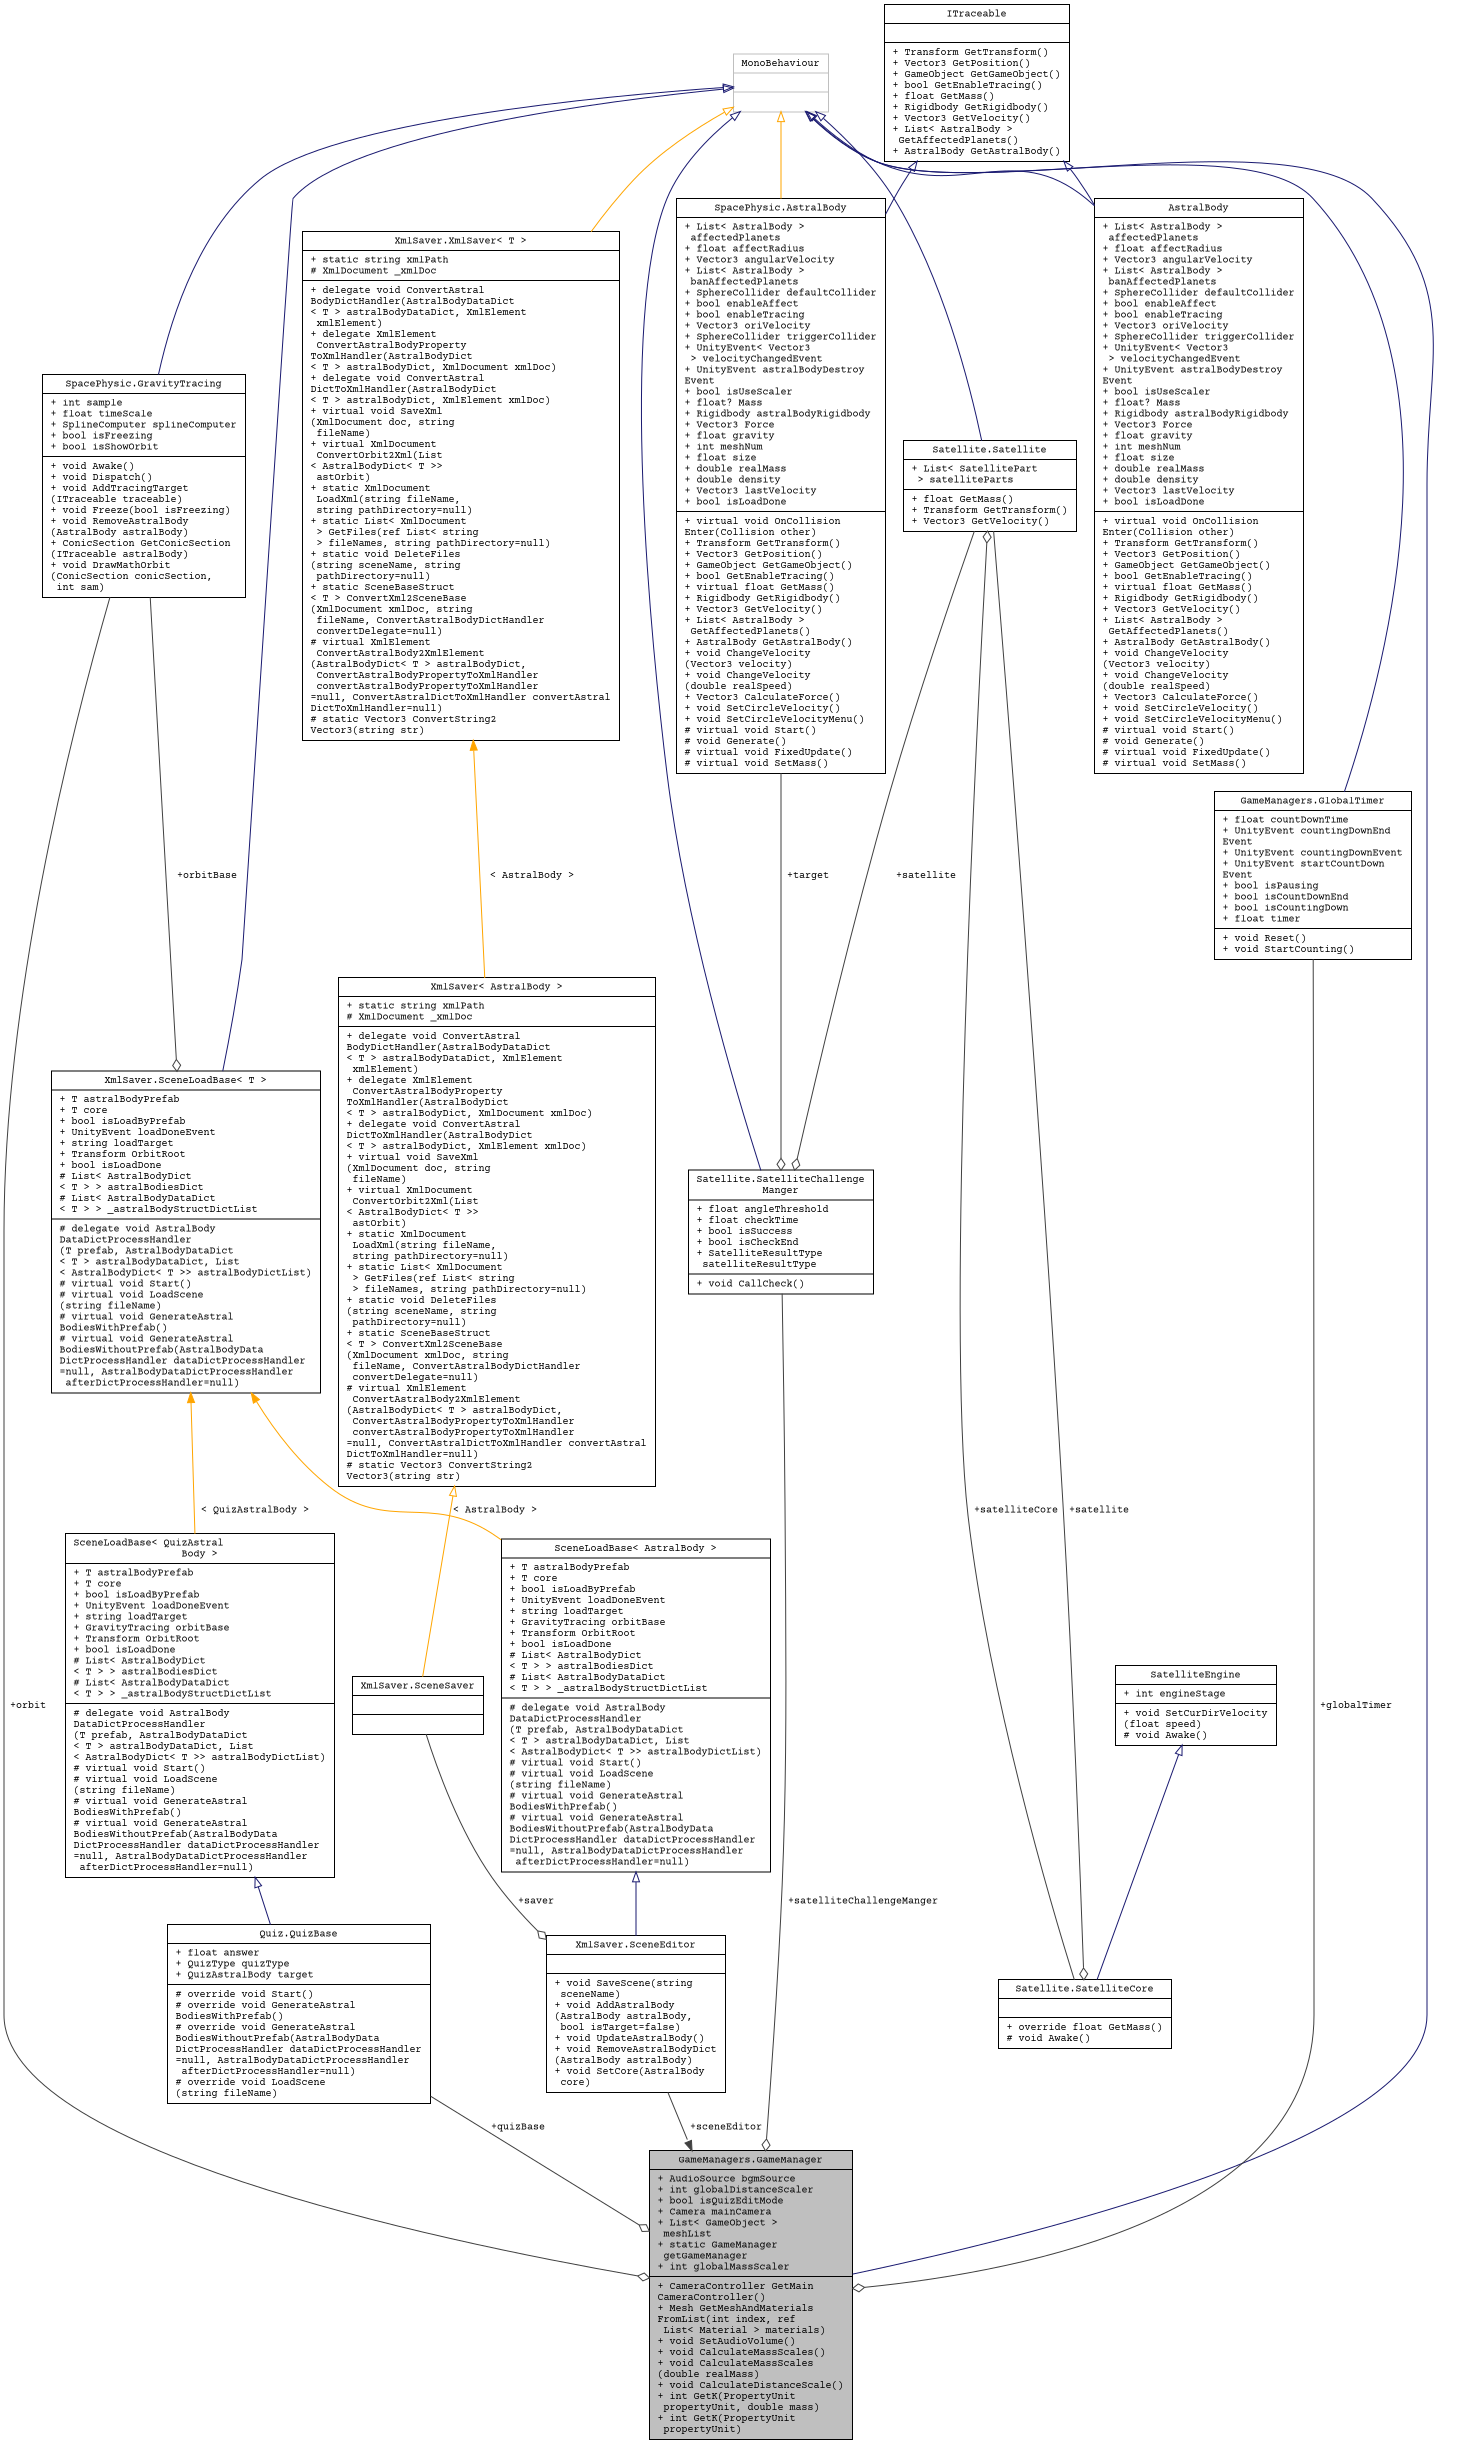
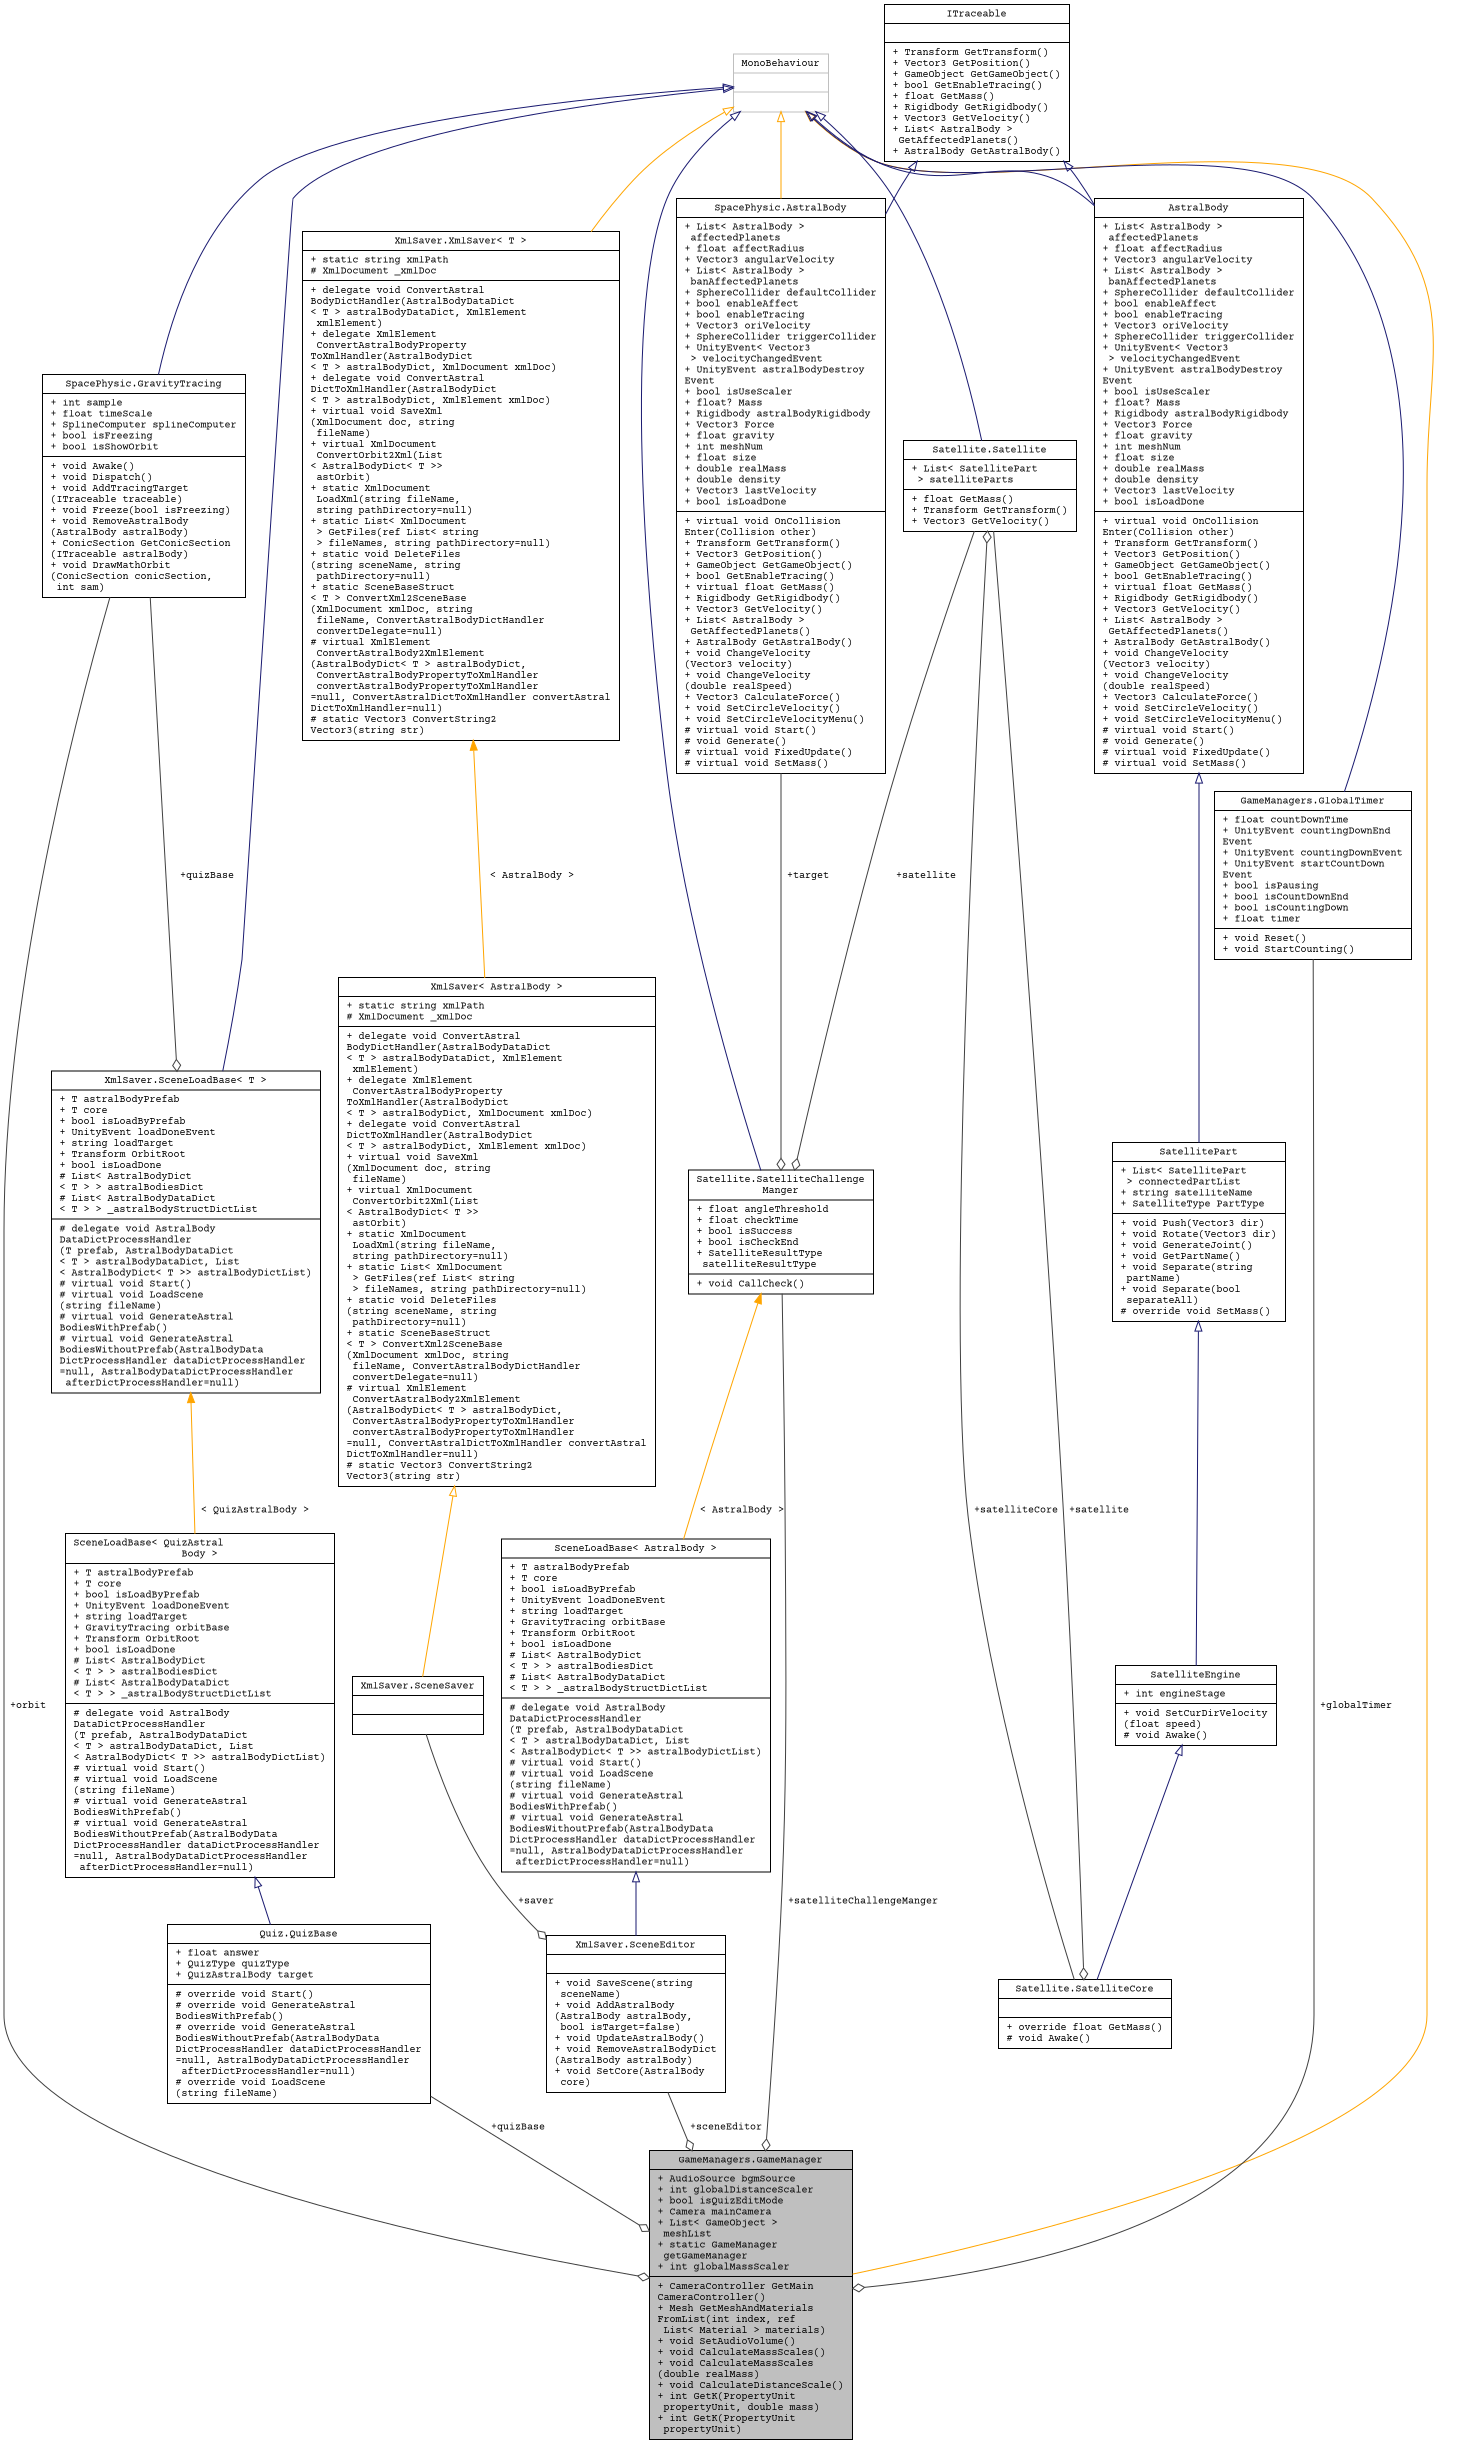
(204, 876) -> (204, 876)
(1427, 1134) -> (1427, 1134)
none -> (1199, 1232)
(360, 1504) -> (720, 1421)
(678, 2116) -> (678, 2116)
